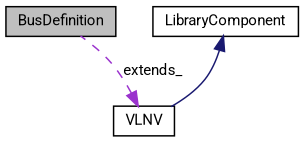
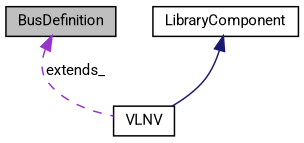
(110, 61) -> (63, 96)
